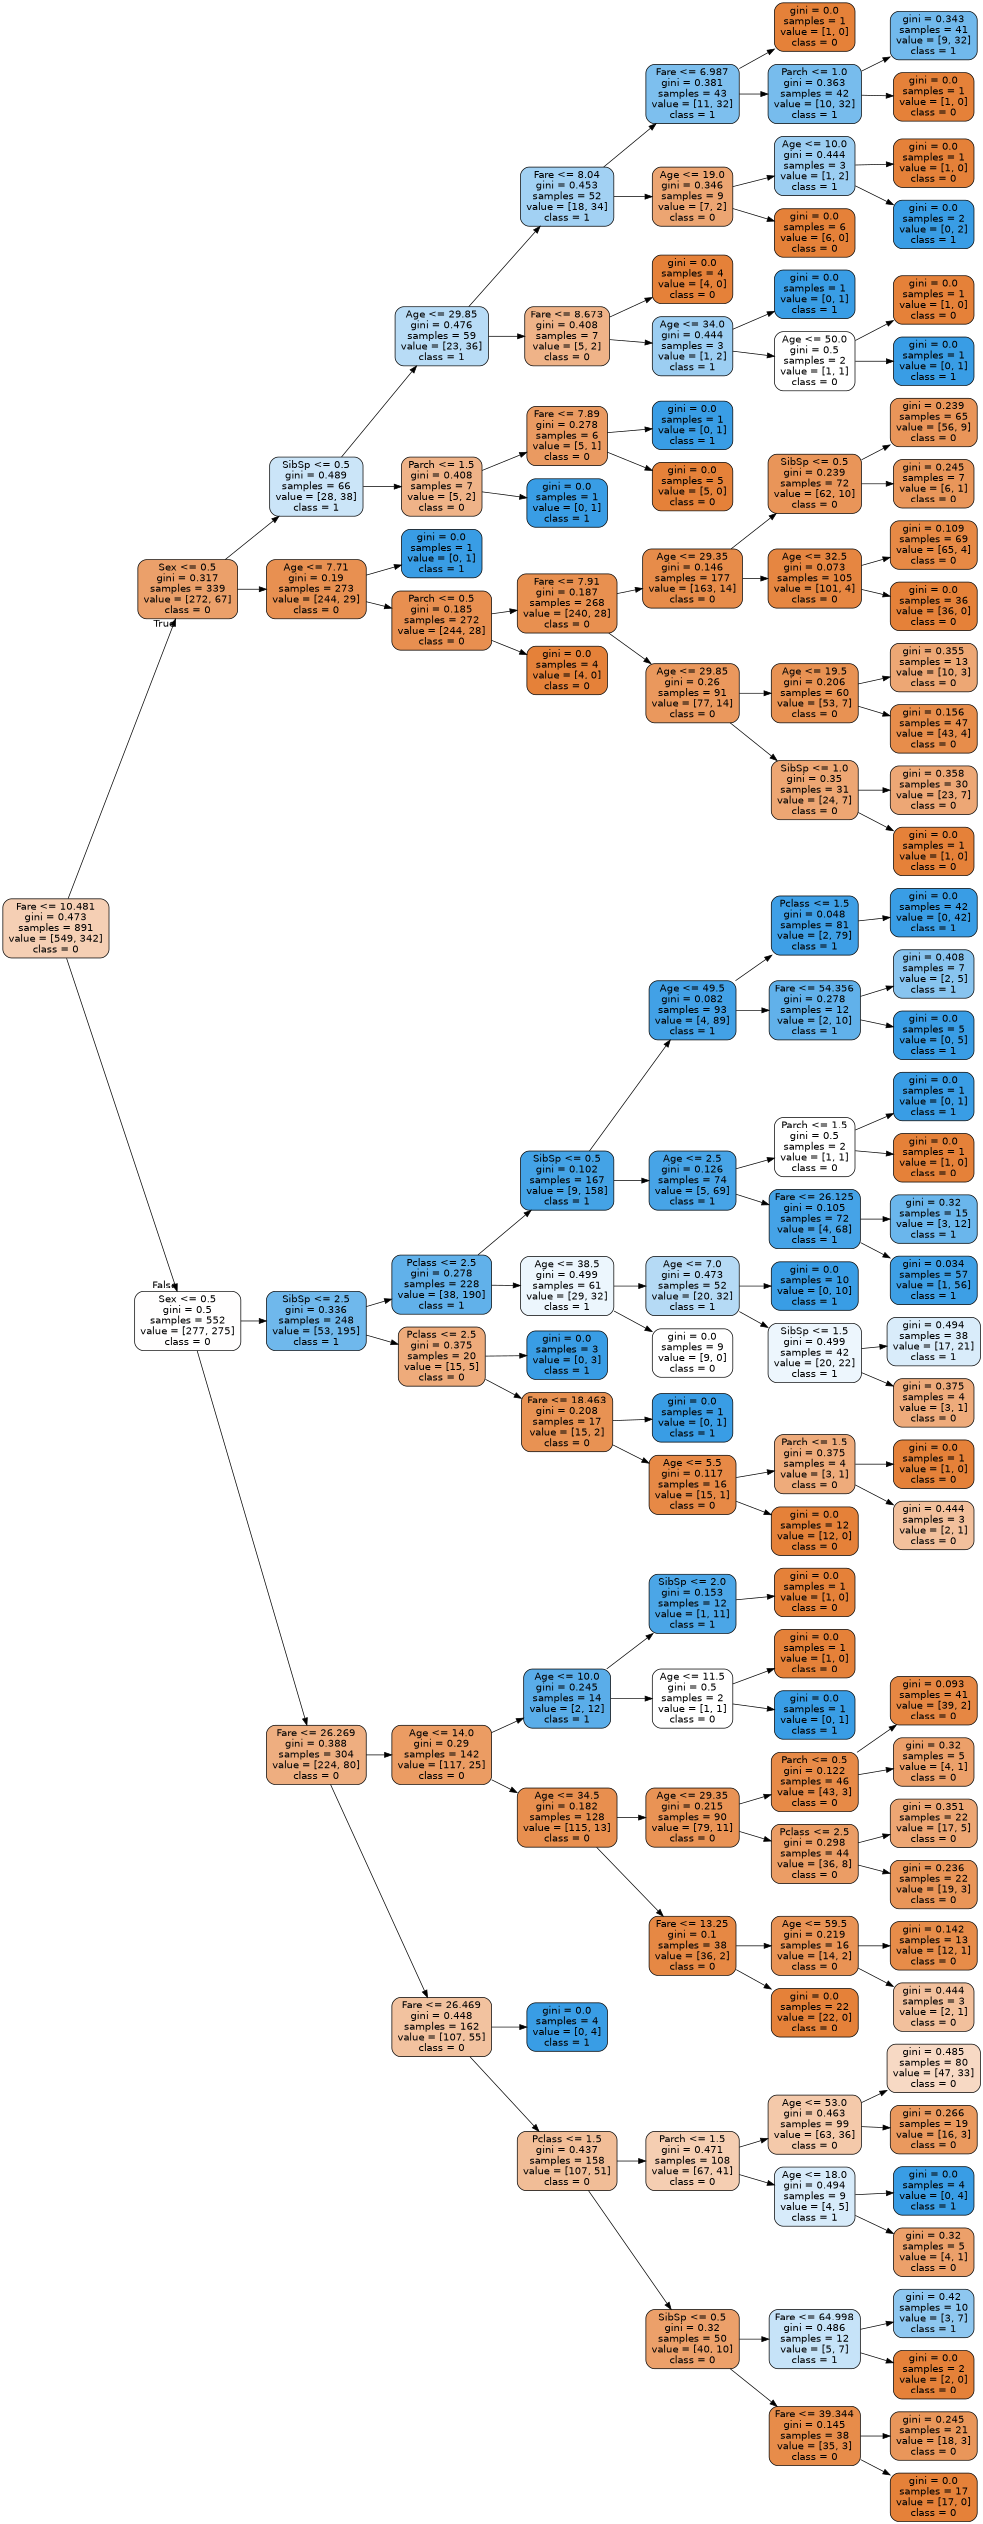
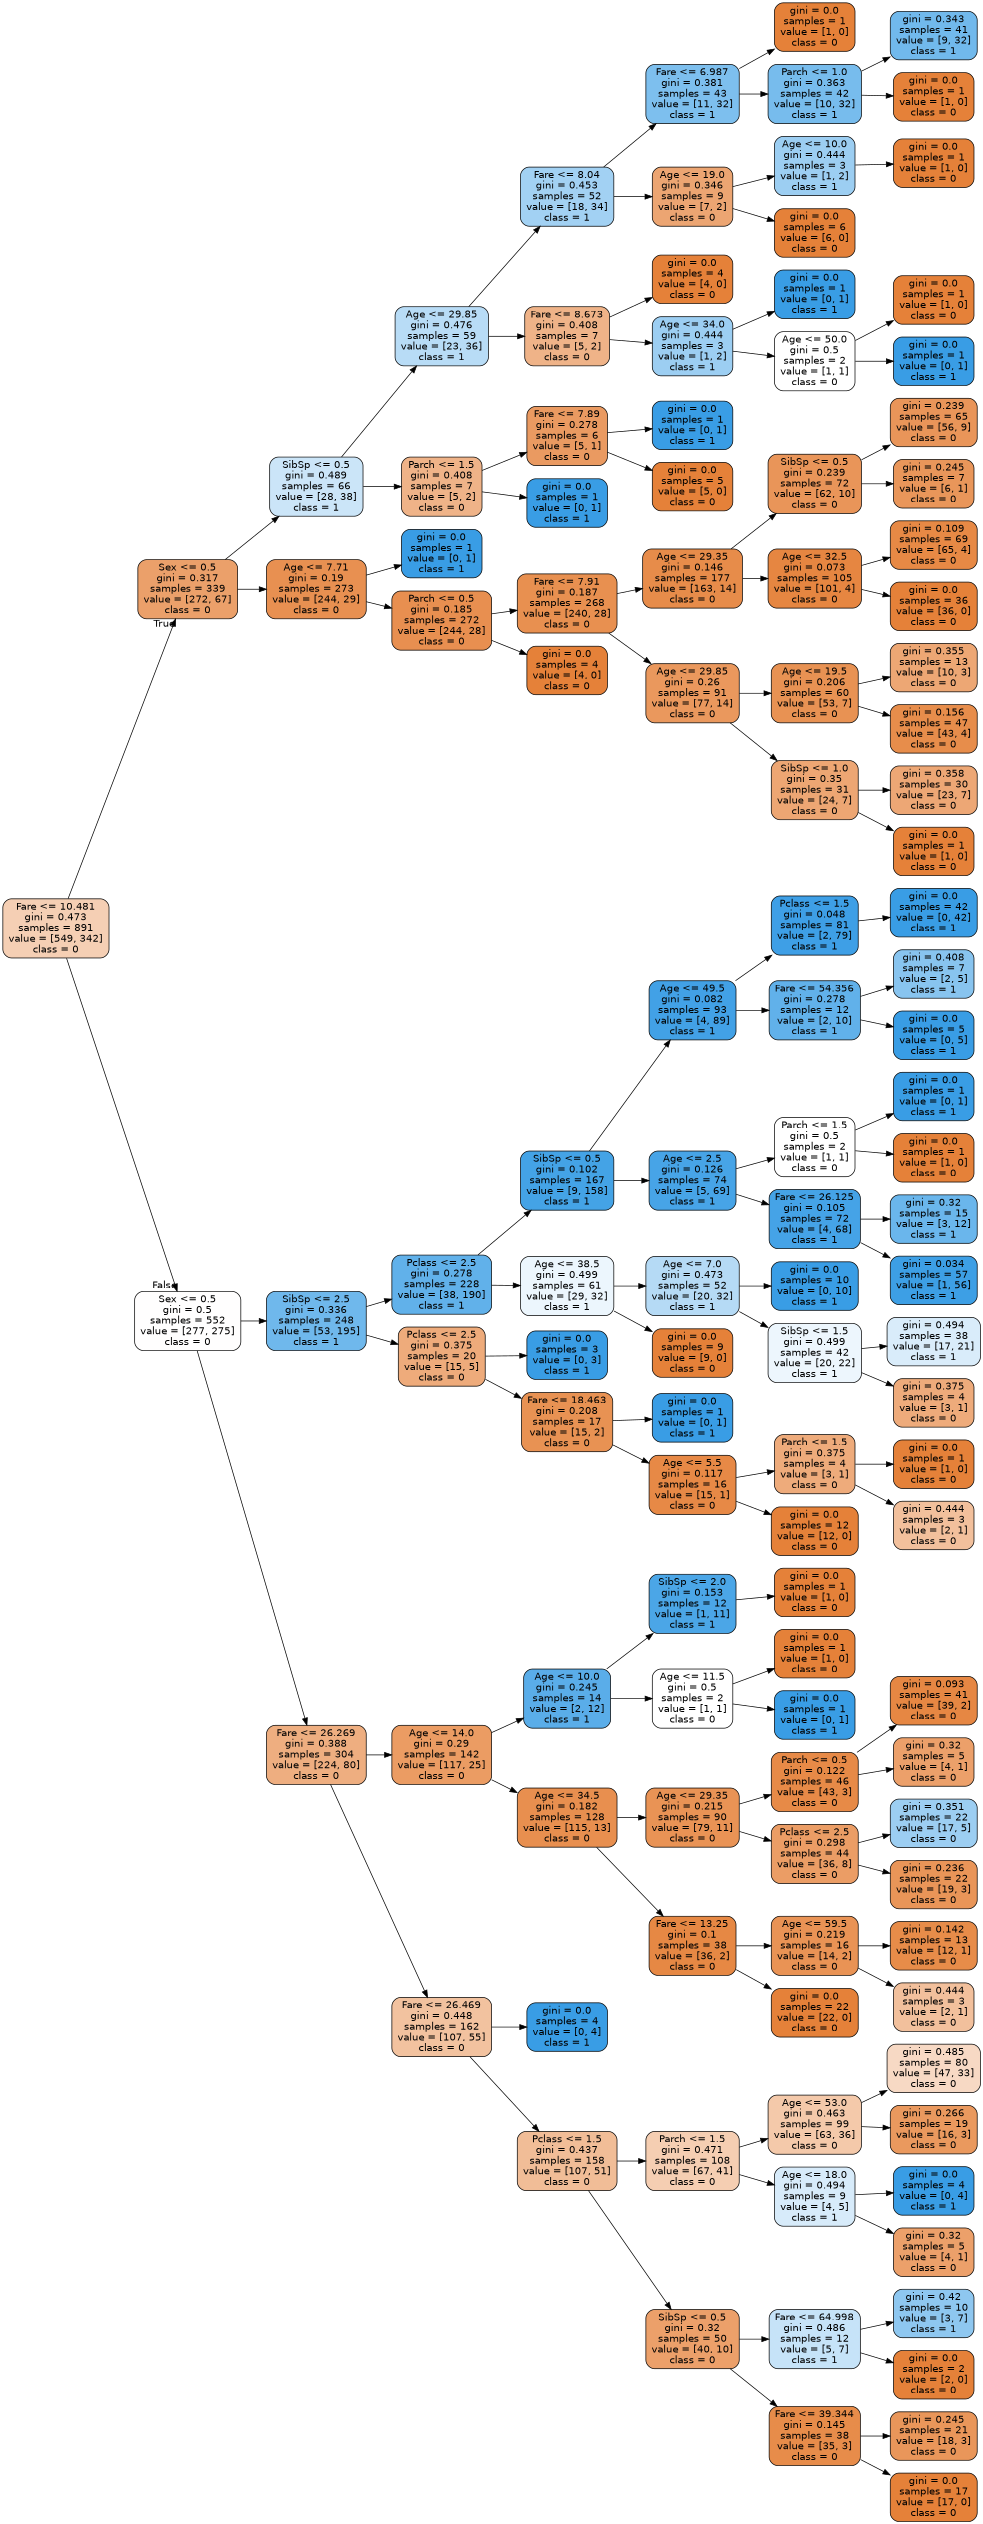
(934, 224) -> none
(693, 1353) -> (693, 1353)
(934, 1823) -> (934, 1823)
